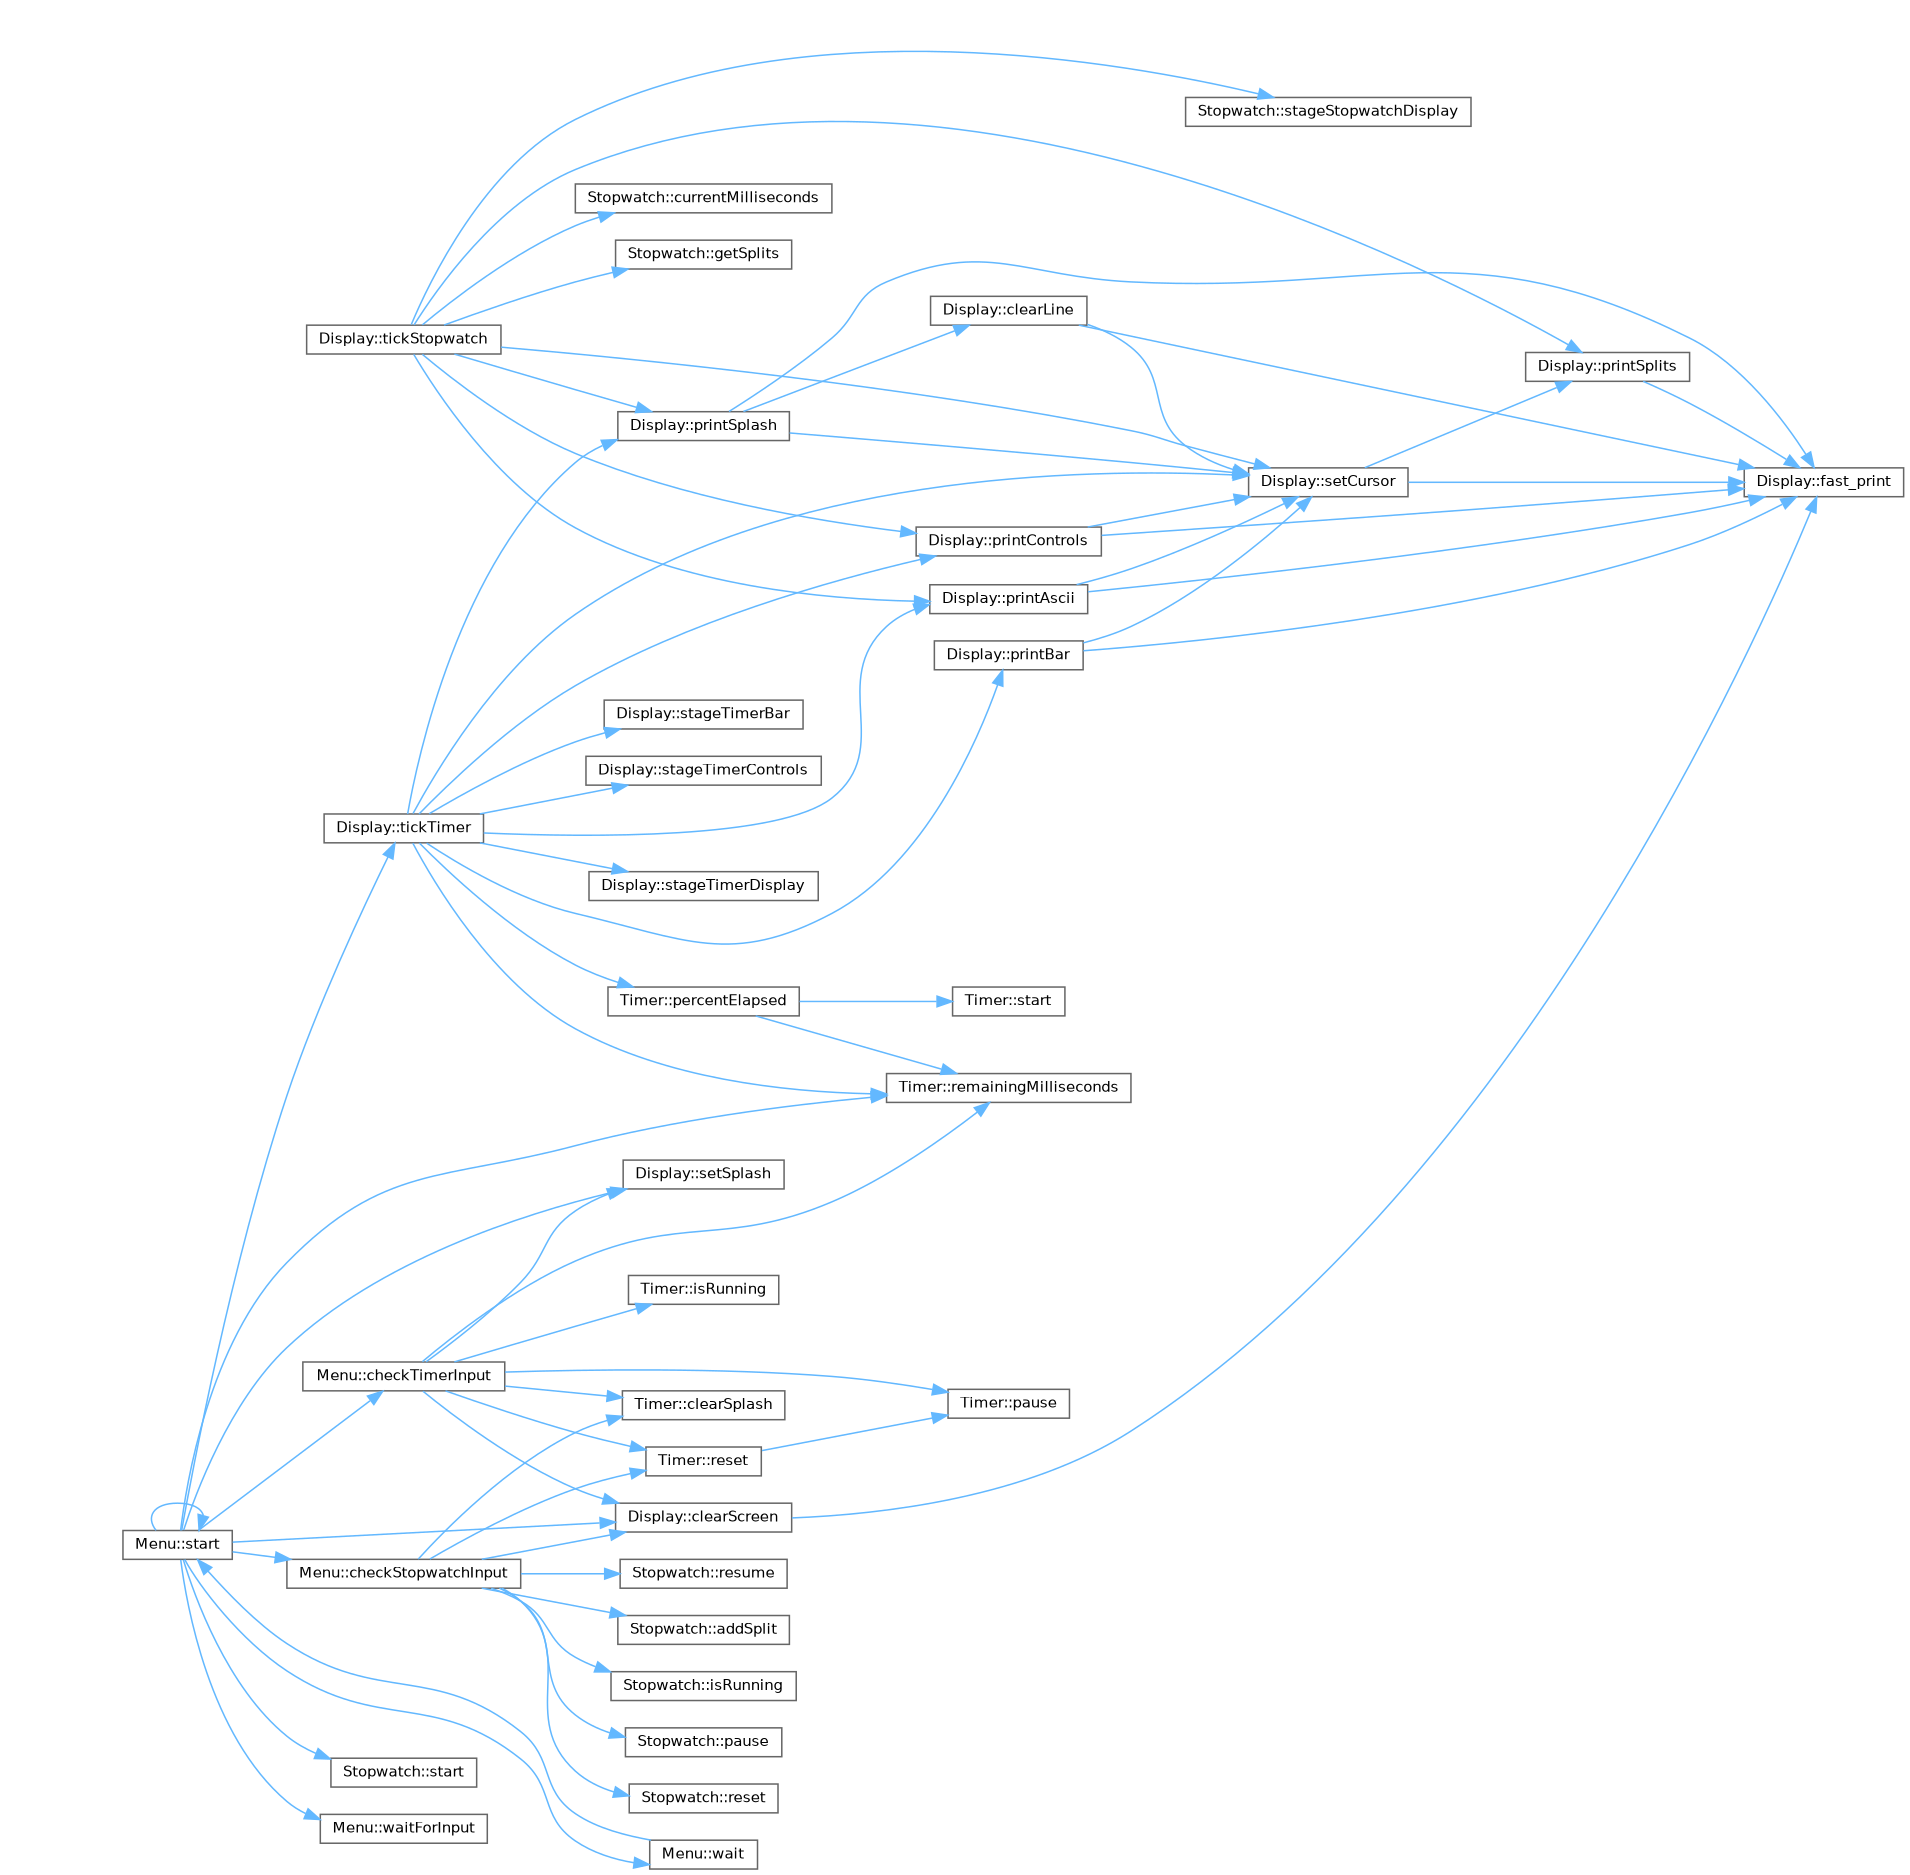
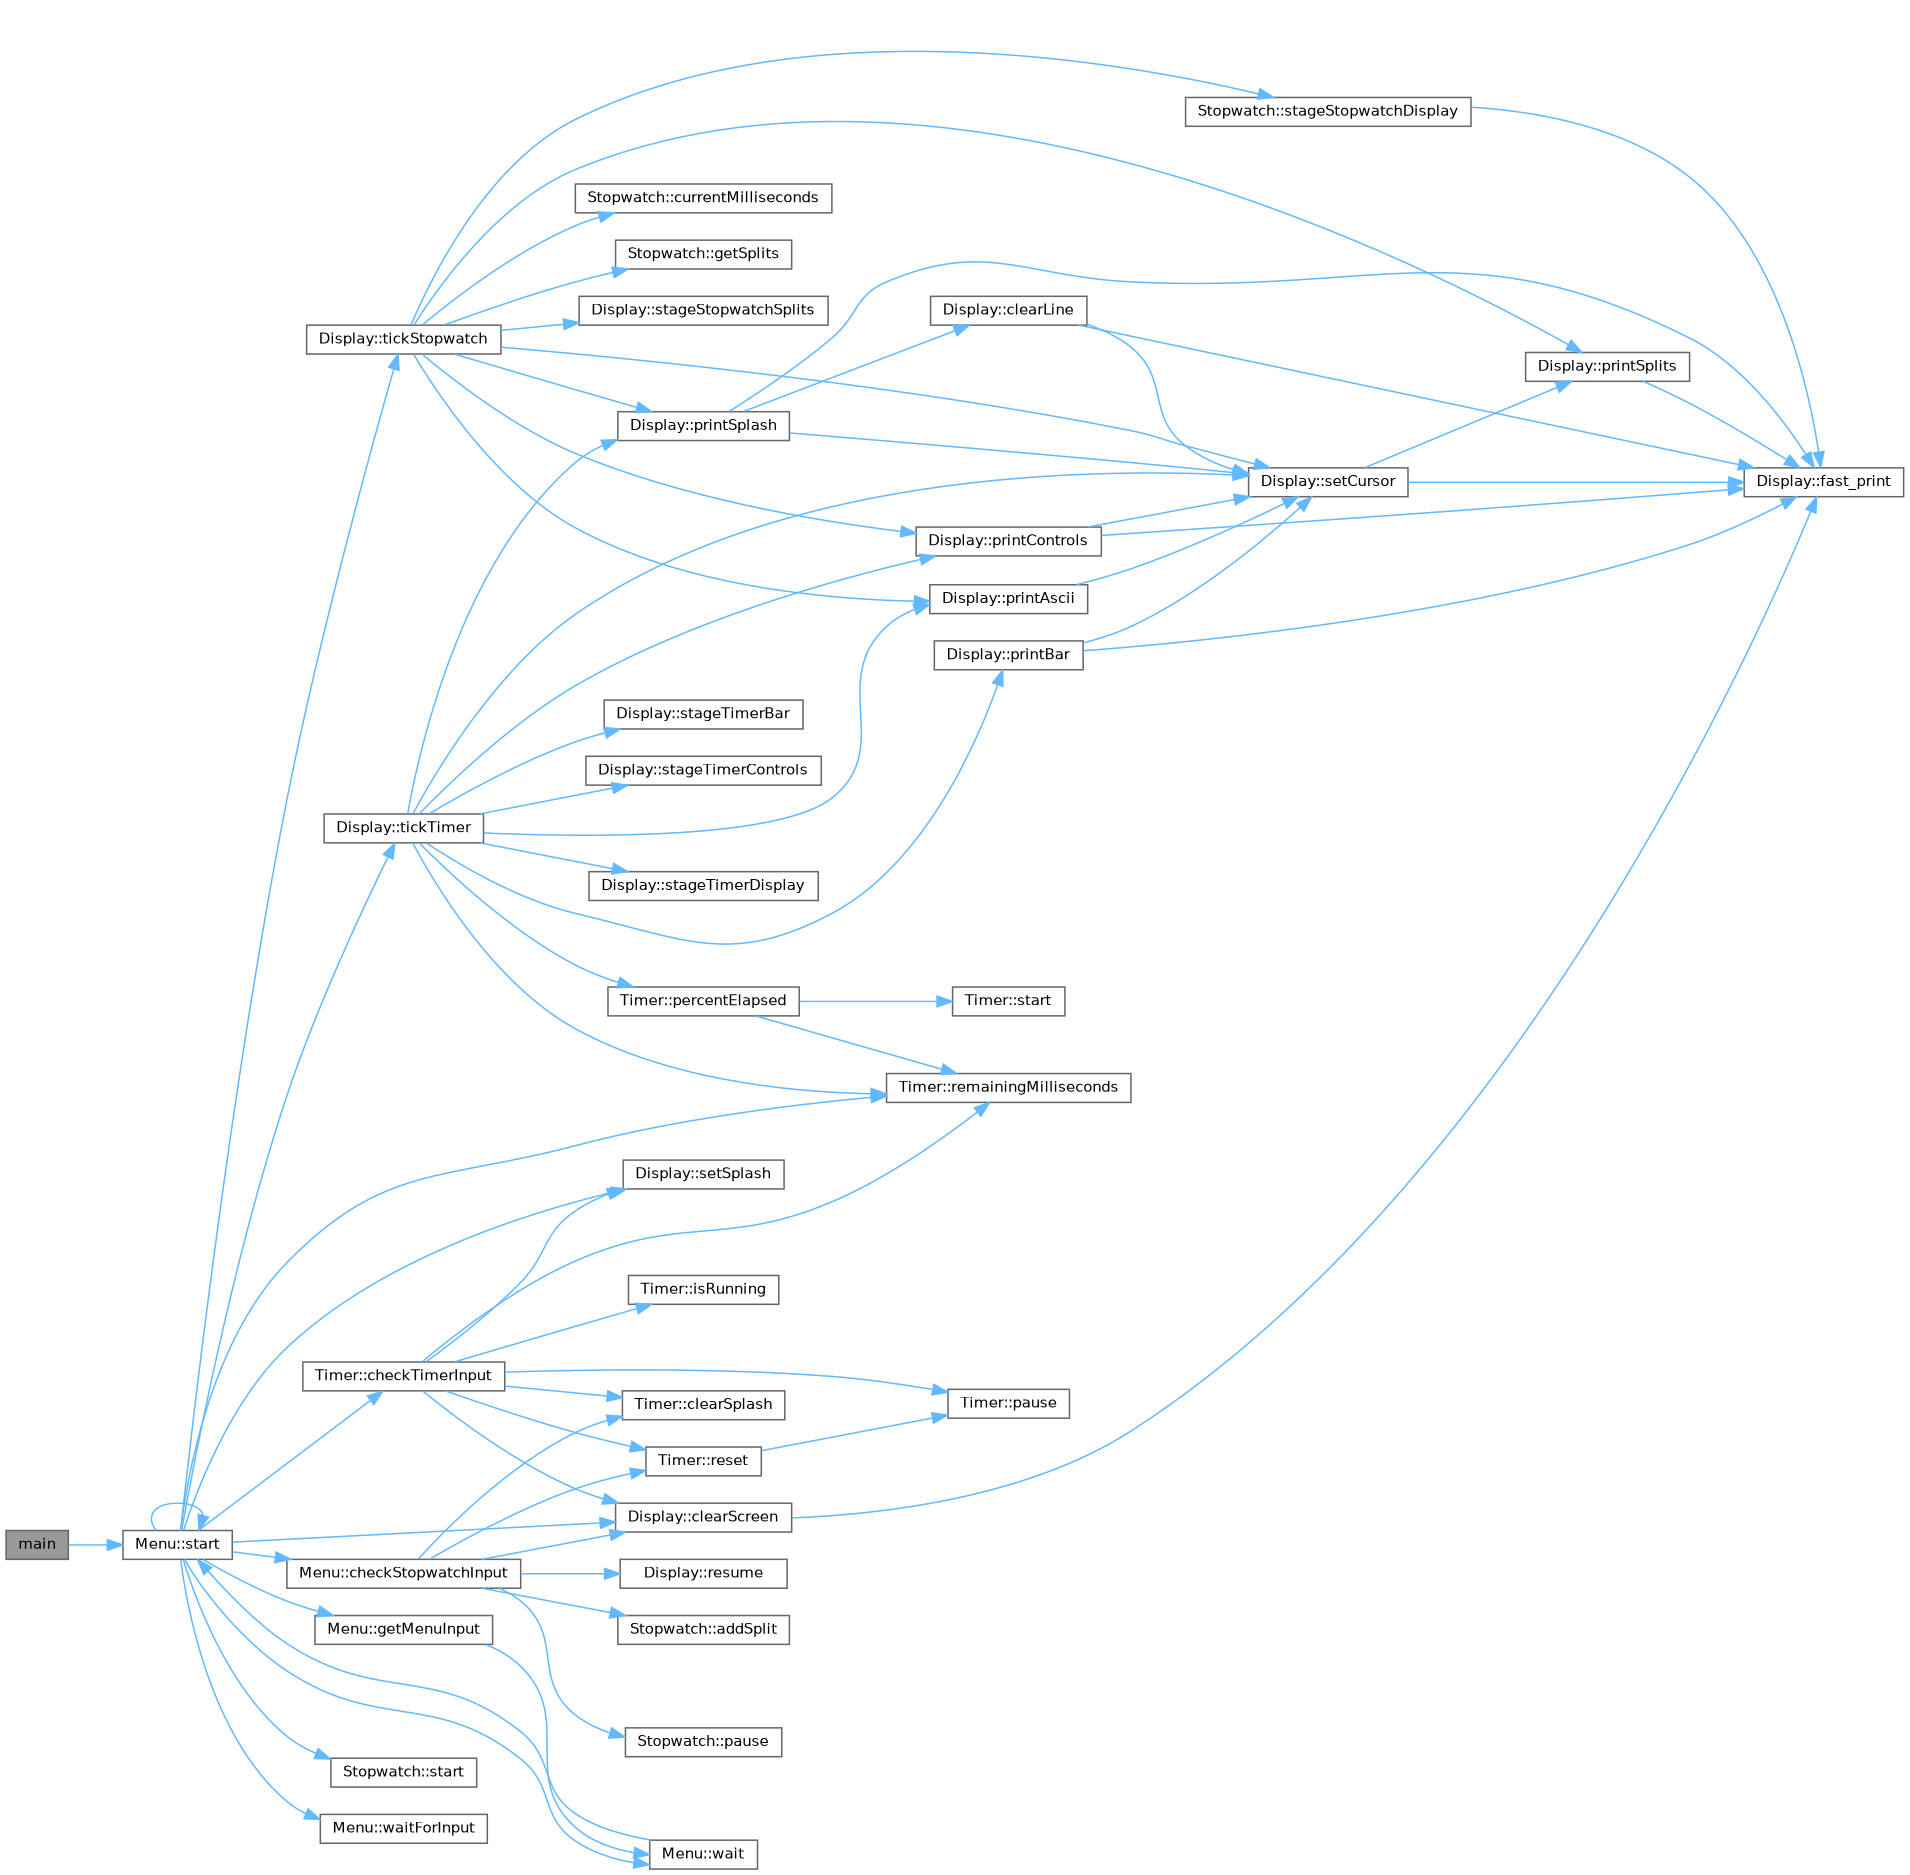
none -> (704, 311)
(1420, 554) -> (1717, 204)
none -> (261, 944)
(404, 1376) -> (404, 1376)
none -> (37, 1545)
(704, 1574) -> (704, 1574)
none -> (404, 1630)
(704, 1686) -> none
(704, 1798) -> none
